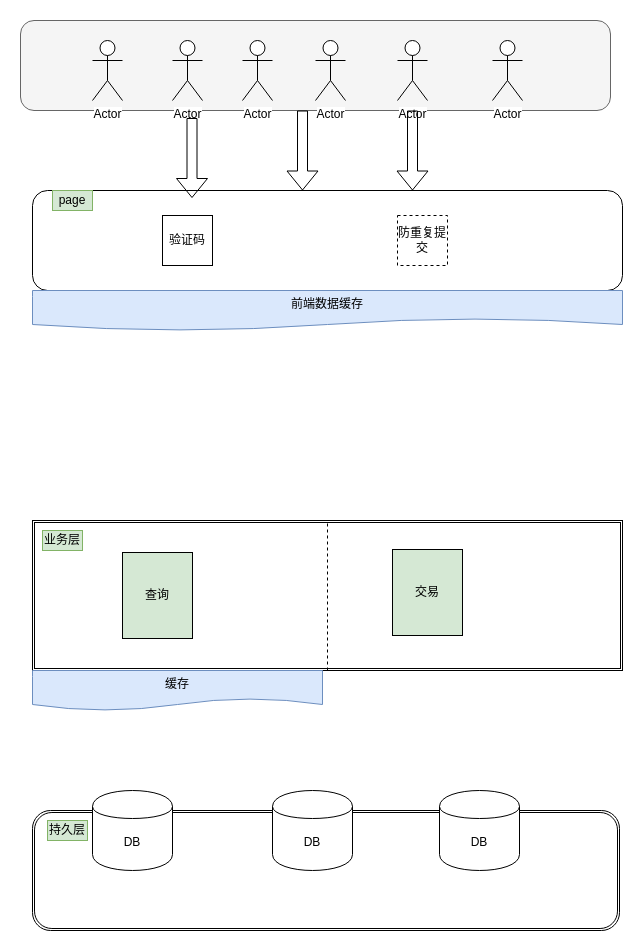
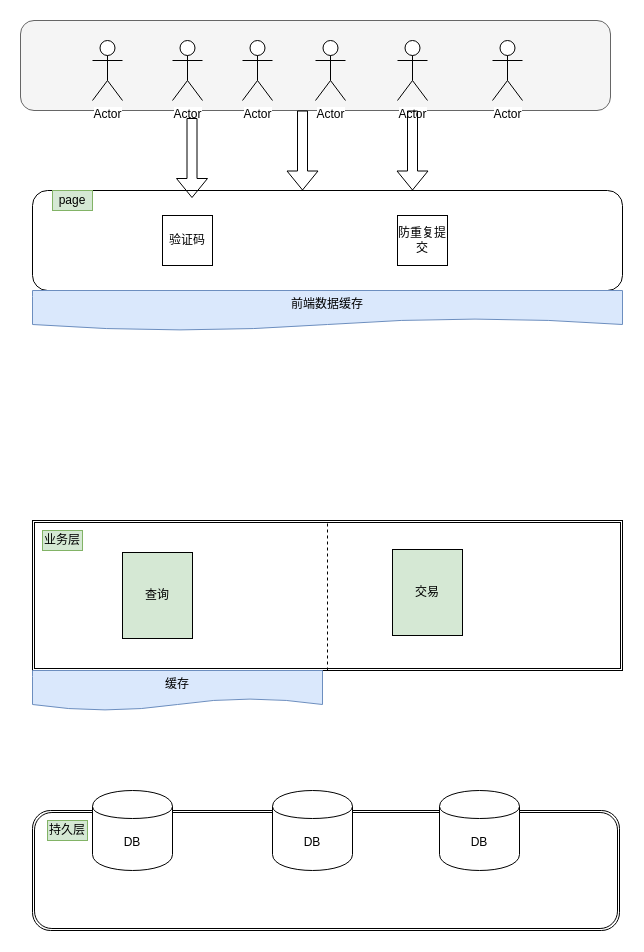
(423, 241) -> (423, 241)
